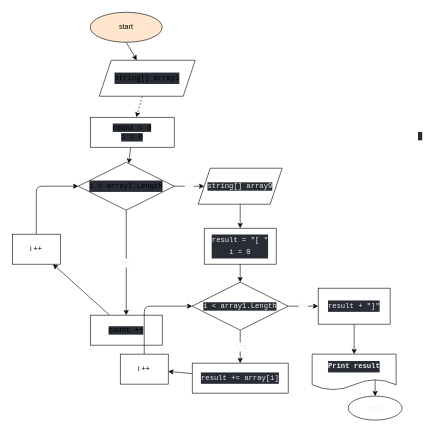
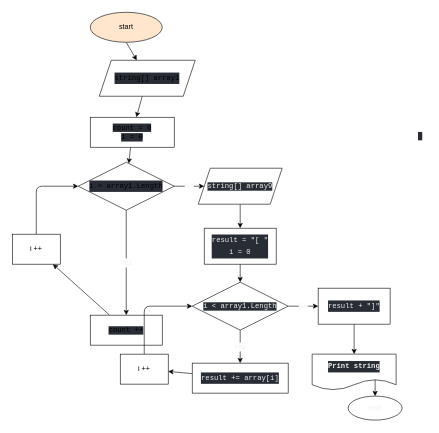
(140, 104) -> (140, 104)
(354, 367) -> (354, 367)
